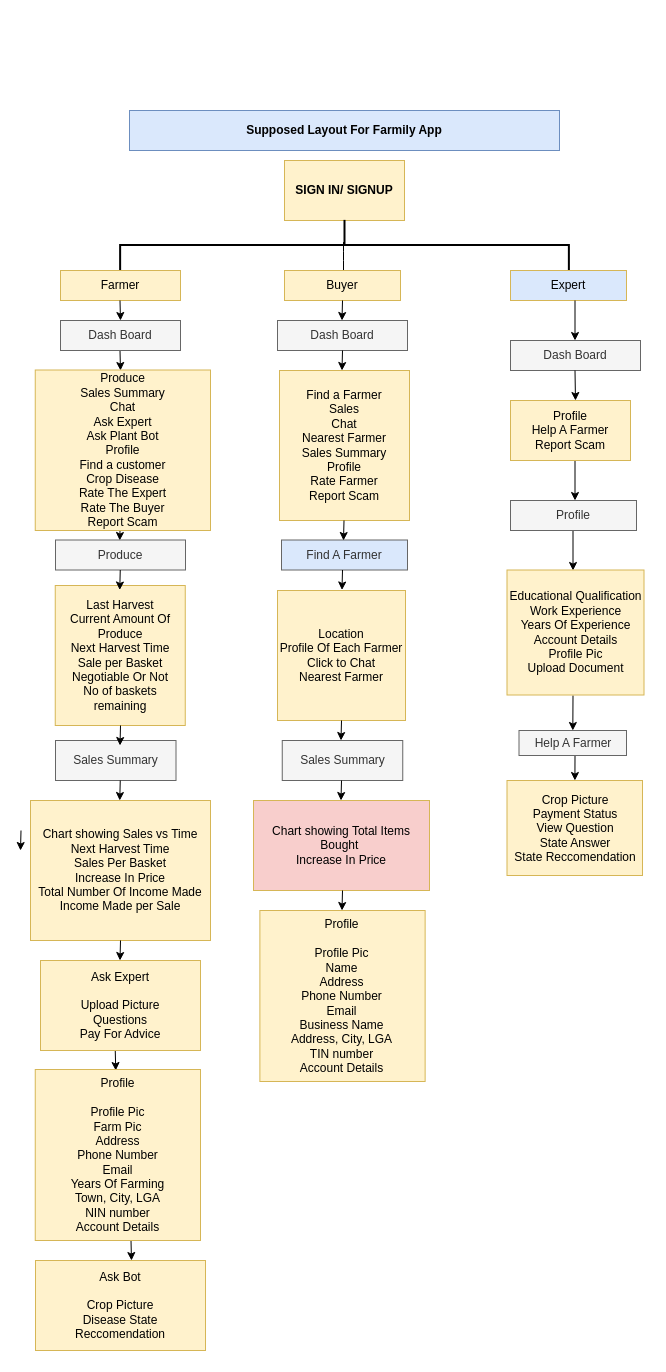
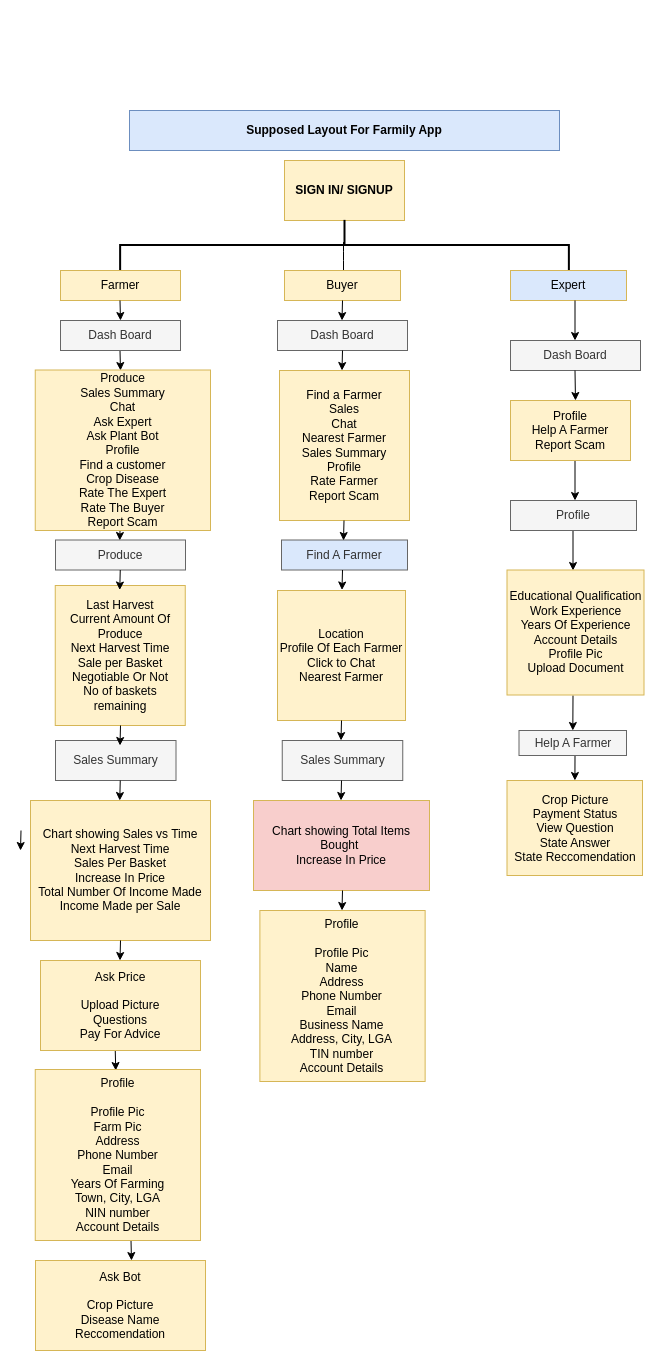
(121, 1006) -> (121, 1006)
(121, 1306) -> (121, 1306)
